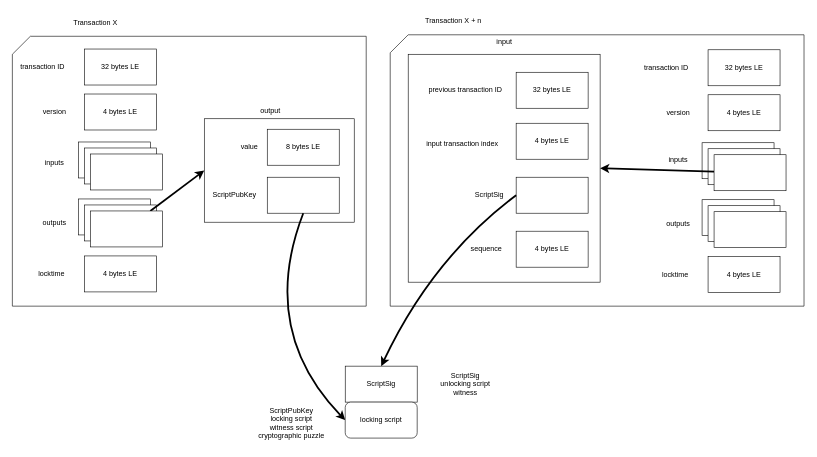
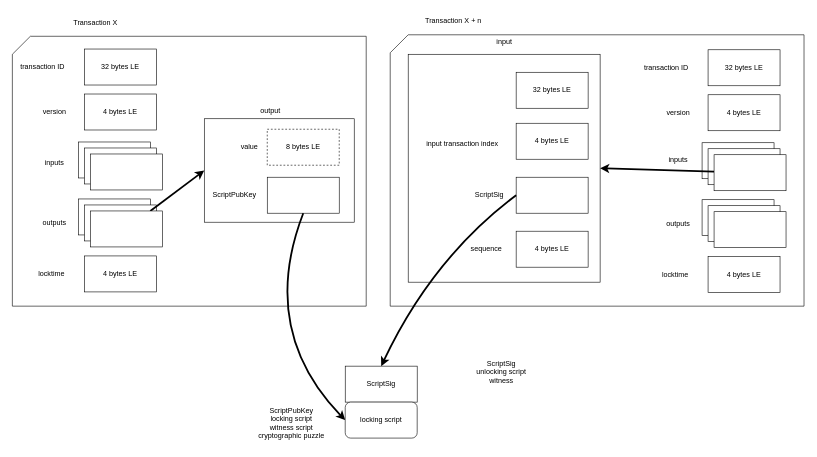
(465, 90) -> none
(303, 147) -> (303, 147)
(465, 384) -> (501, 372)
